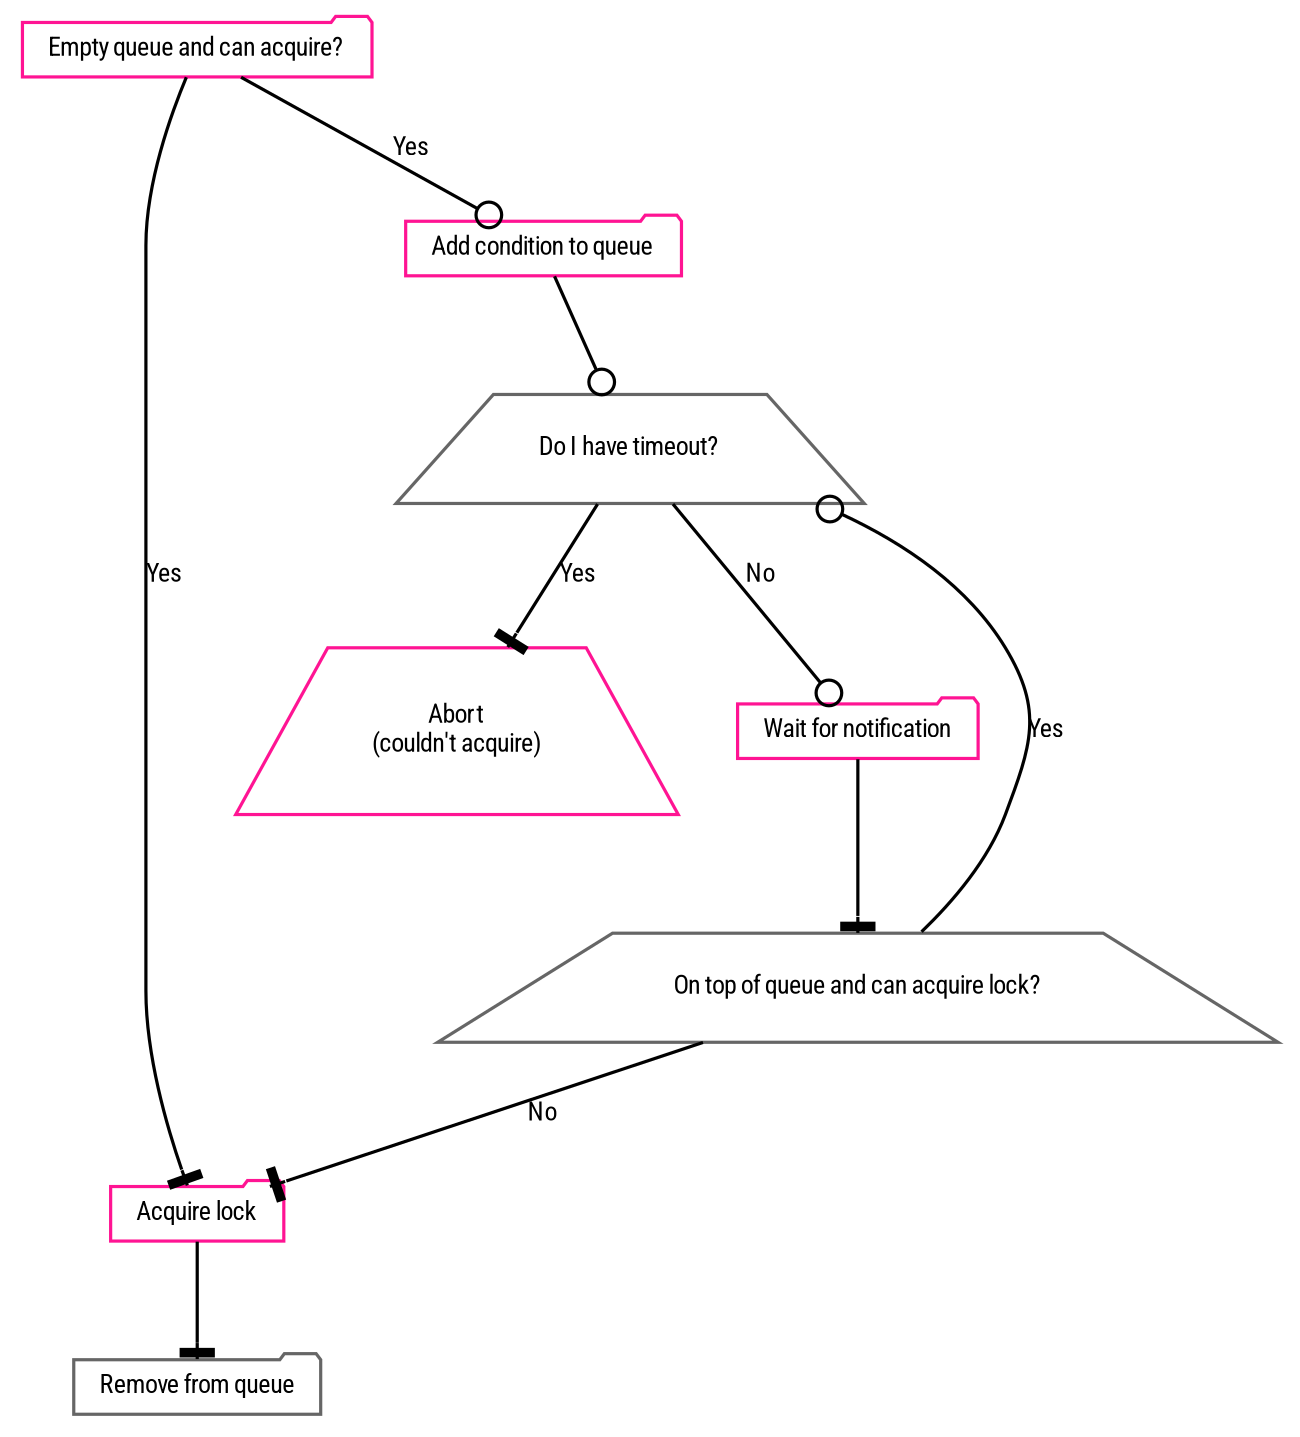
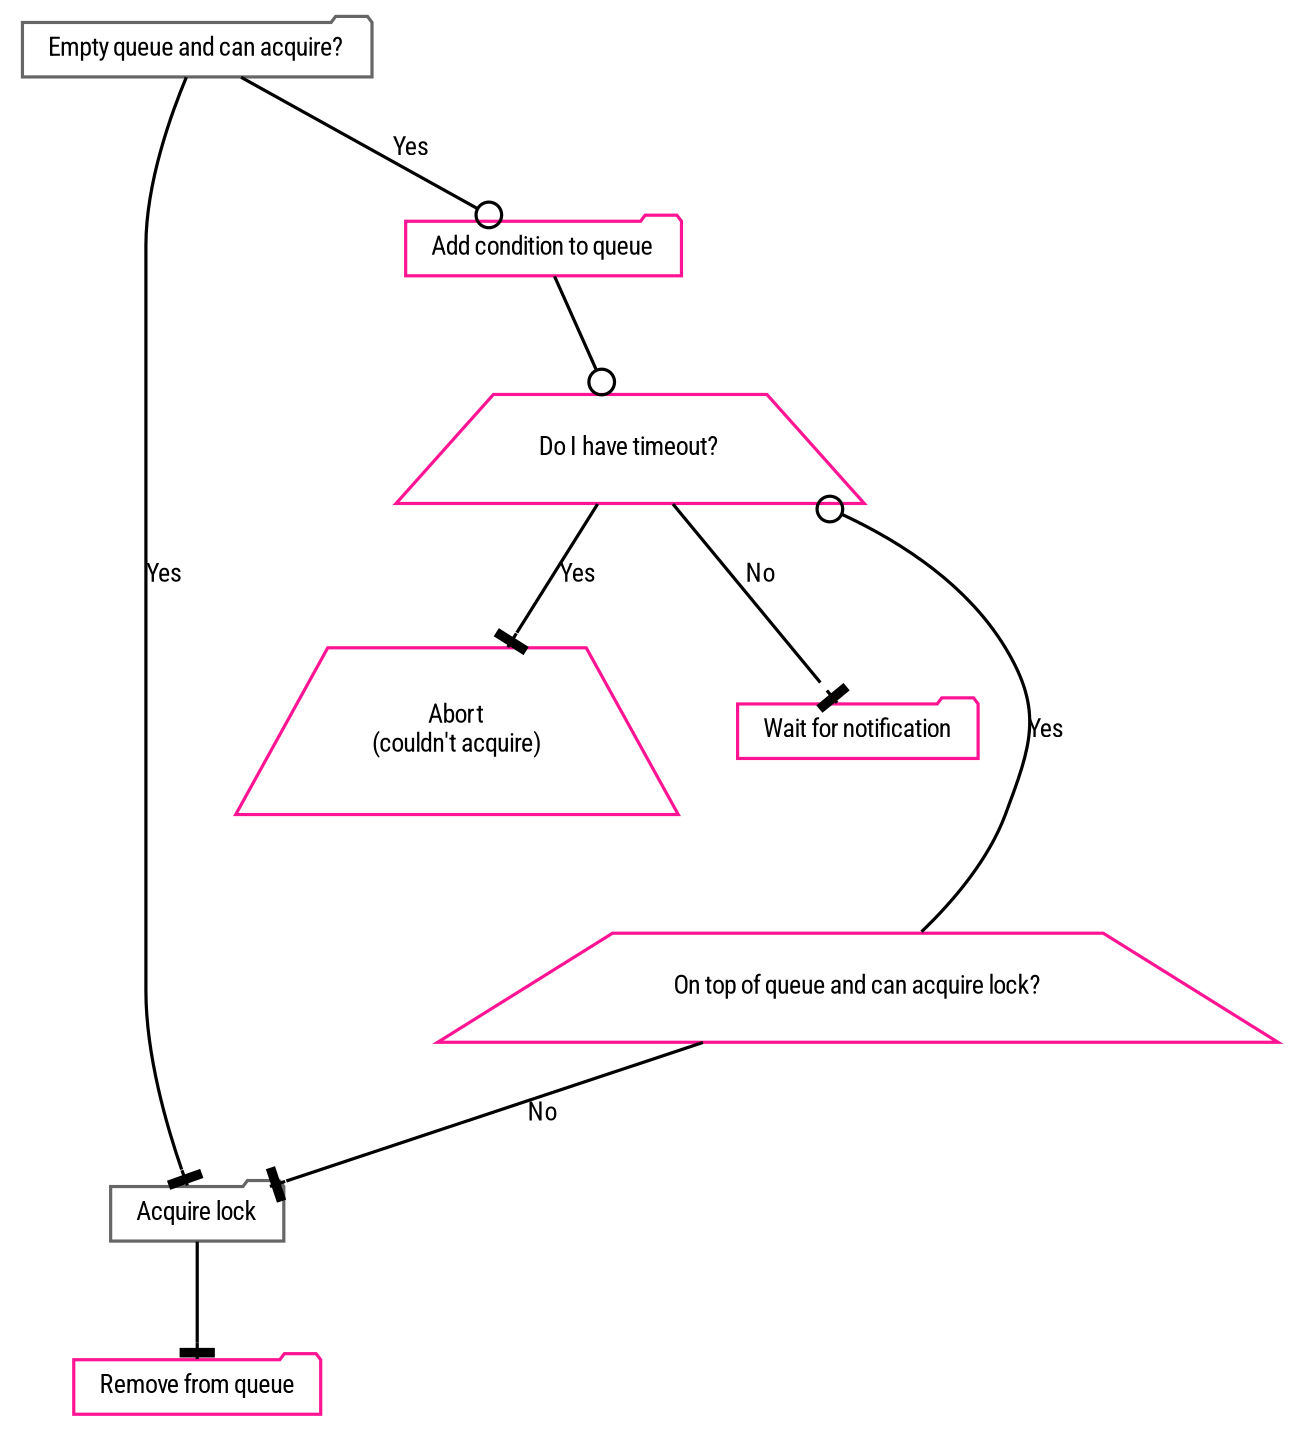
(197, 50) -> (197, 50)
(630, 449) -> (630, 449)
(747, 593) -> (747, 593)
(858, 838) -> none
(858, 988) -> (858, 988)
(197, 1214) -> (197, 1214)
(197, 1387) -> (197, 1387)
